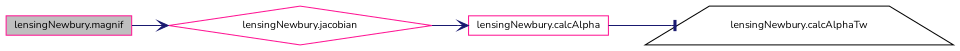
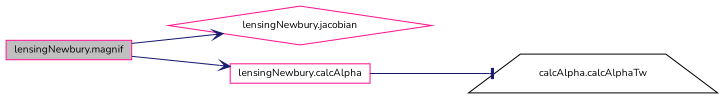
(445, 26) -> (176, 61)
(799, 26) -> (593, 74)
